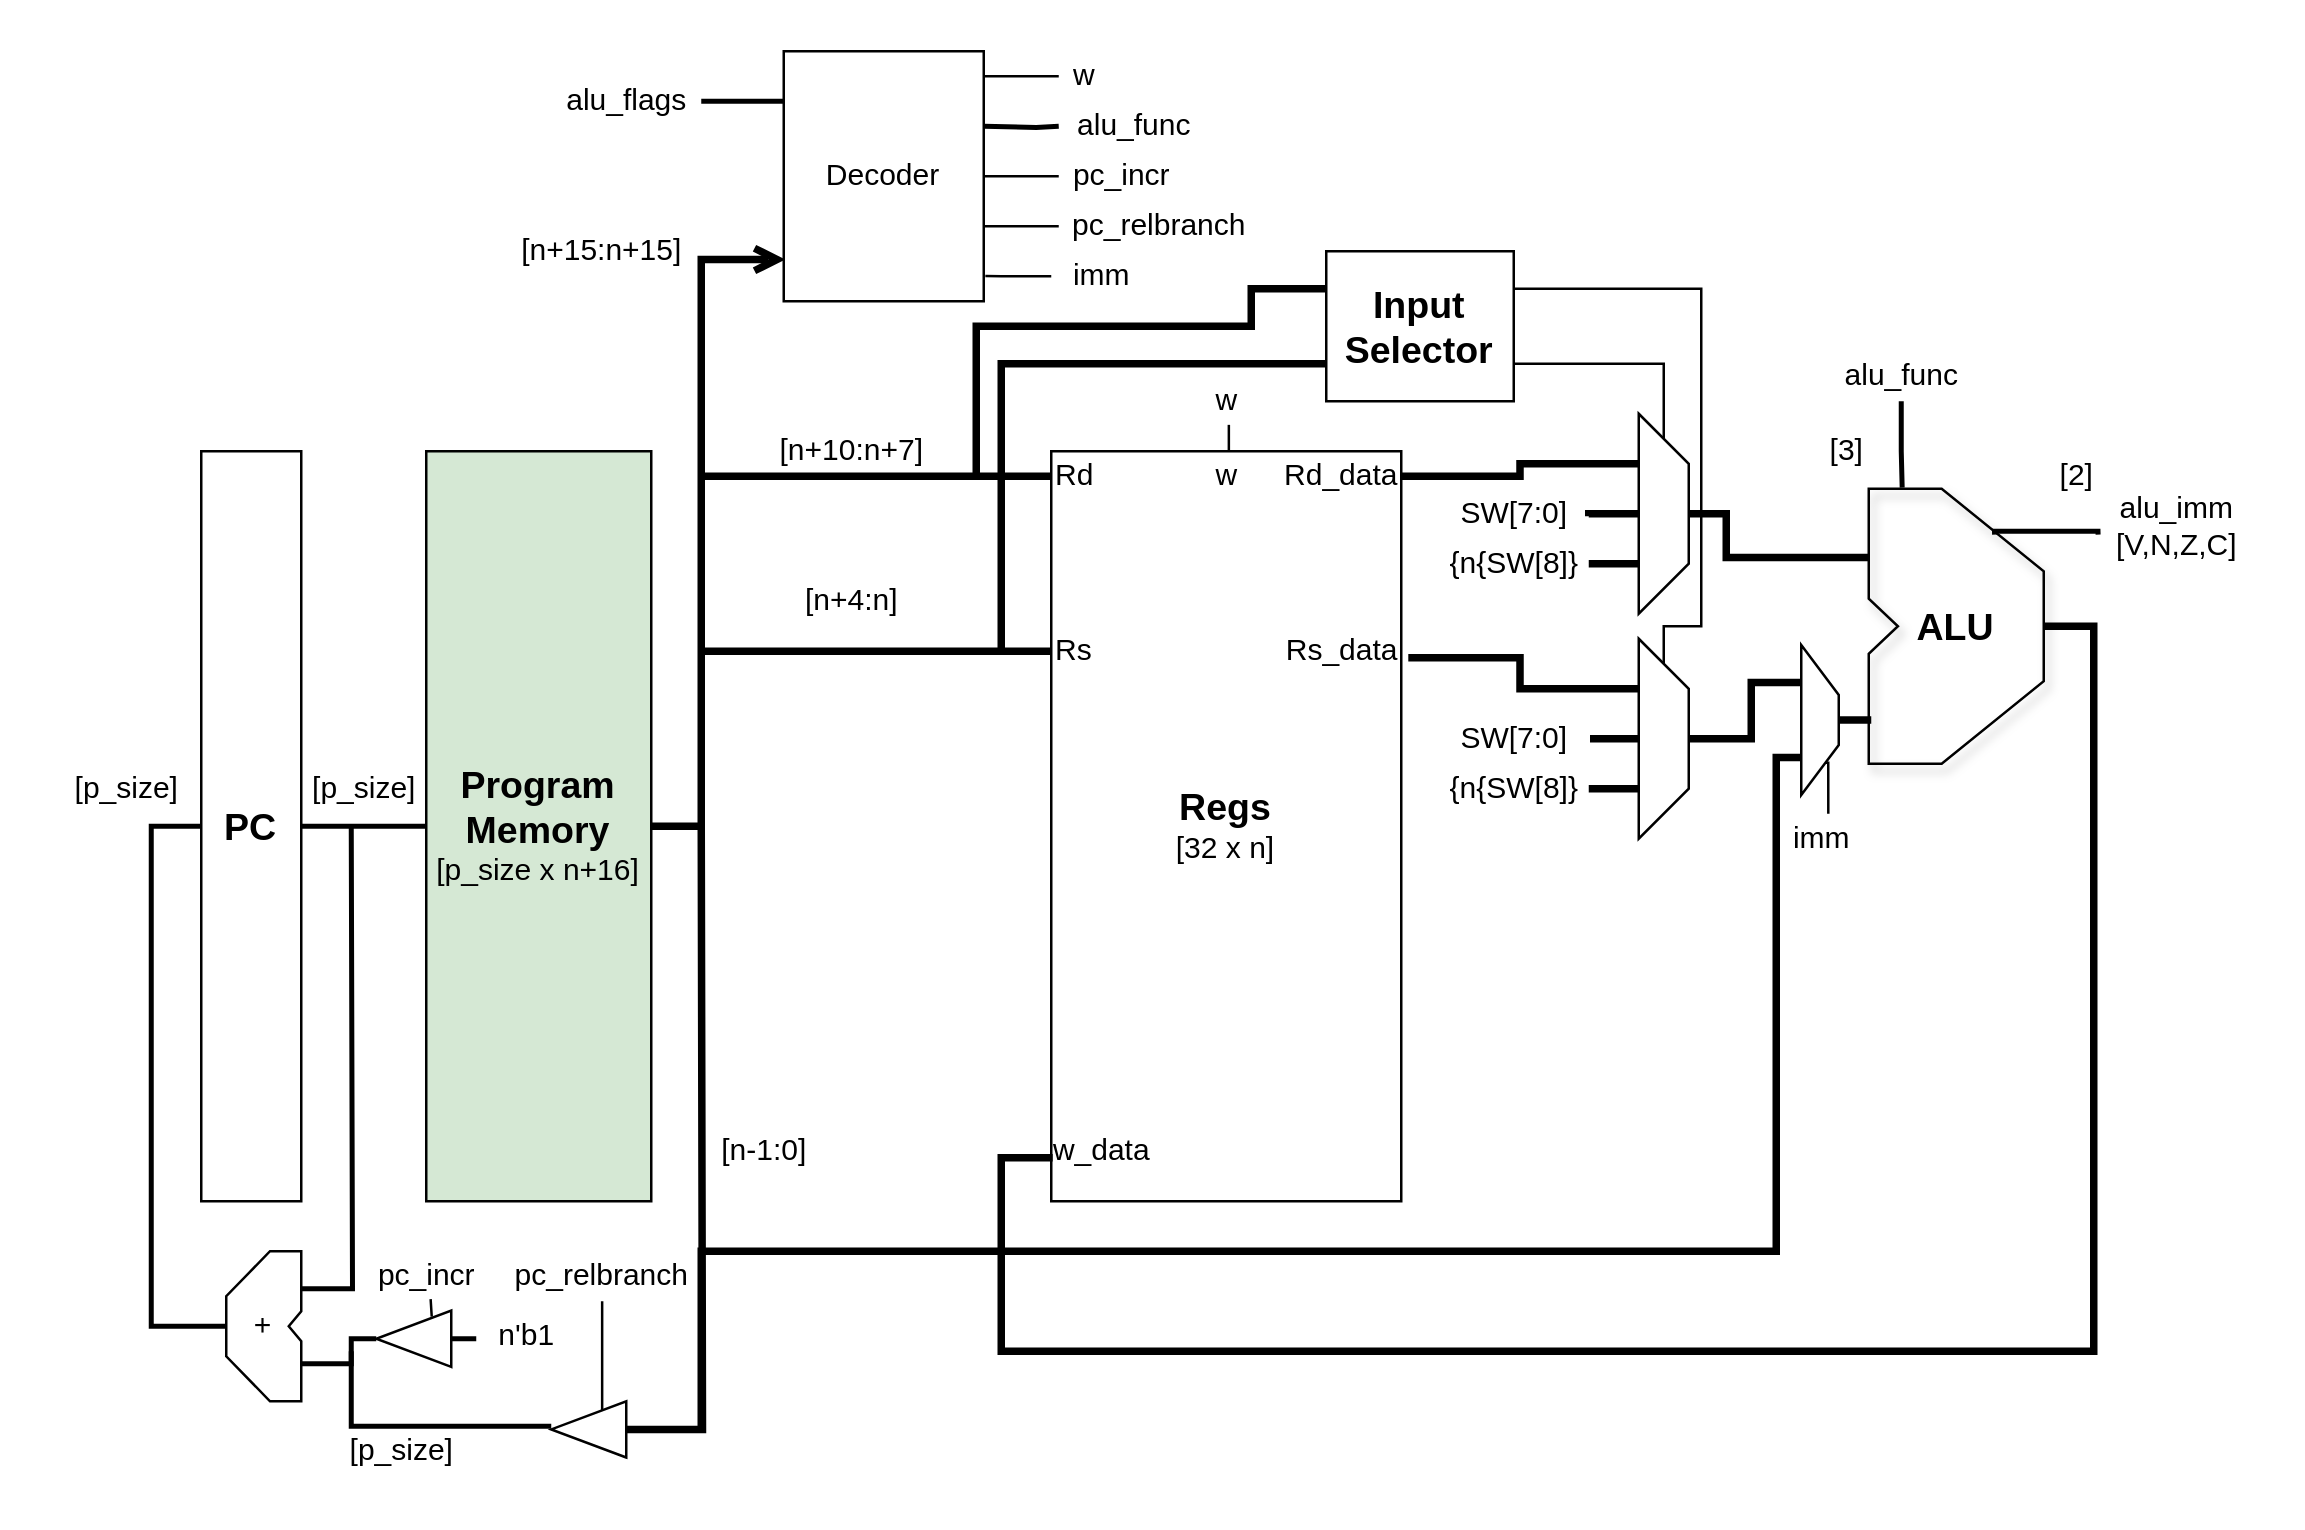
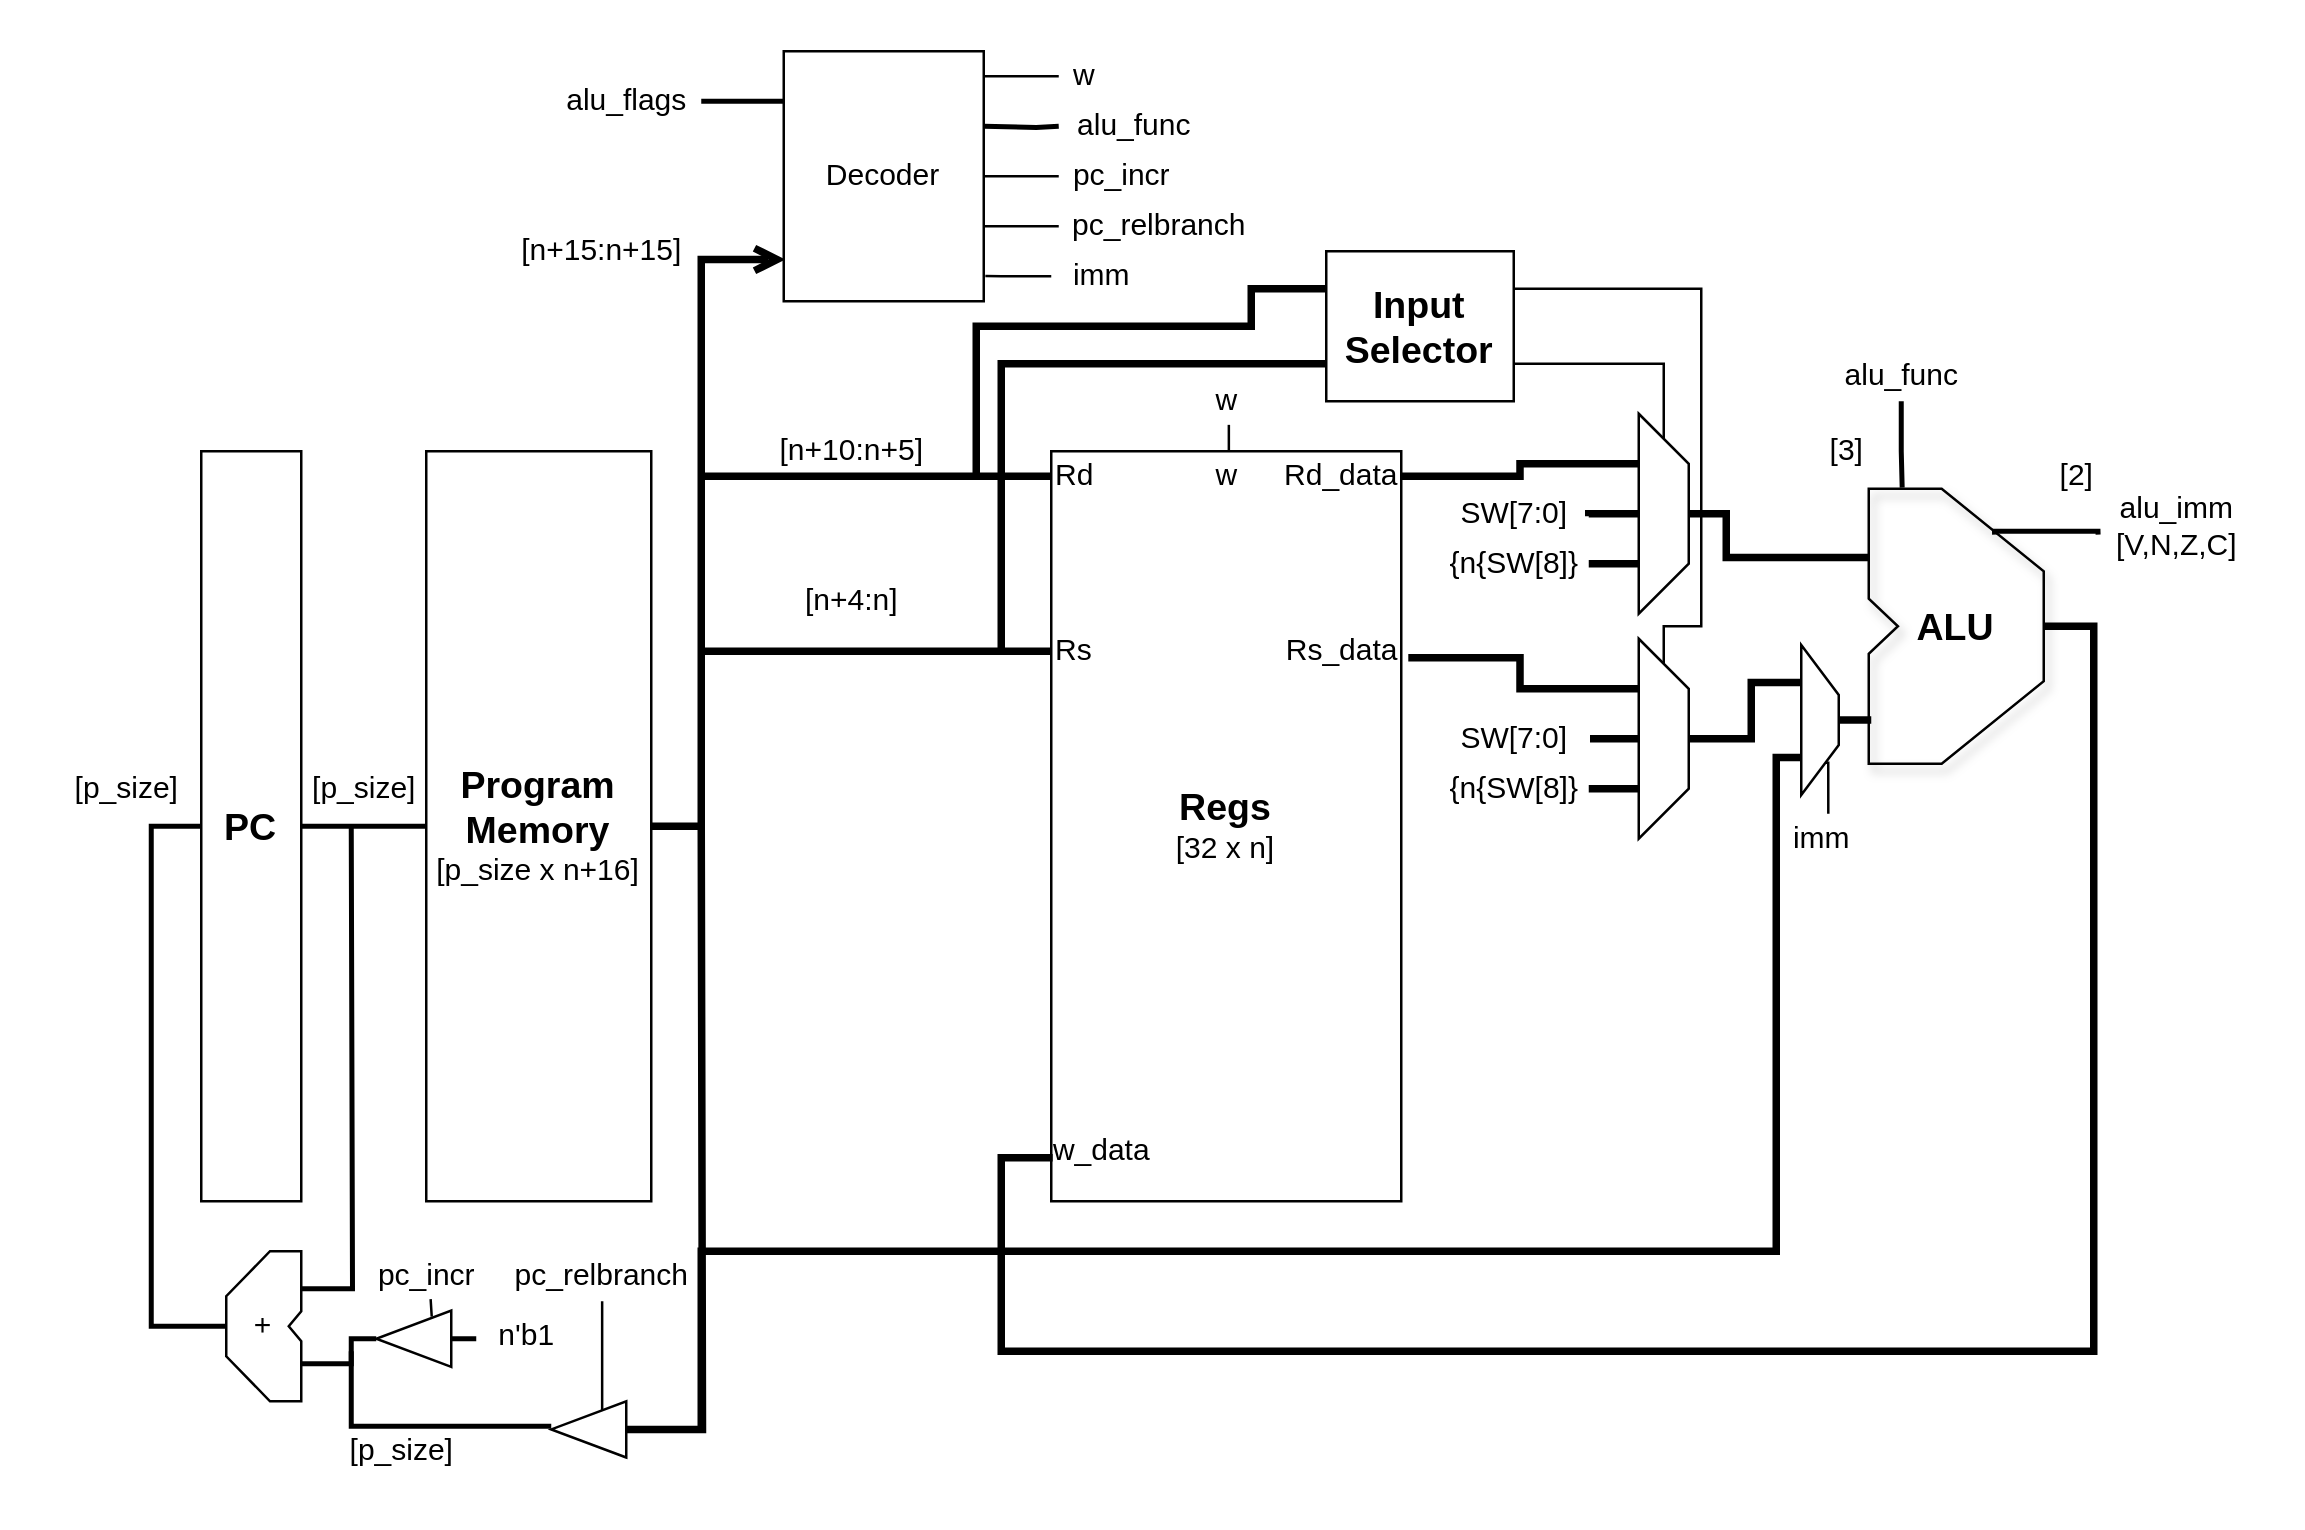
(853, 451) -> (853, 451)
(539, 826) -> (539, 826)
(764, 1151) -> none
